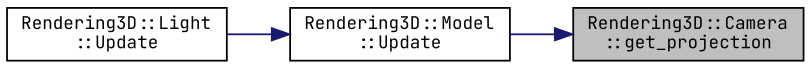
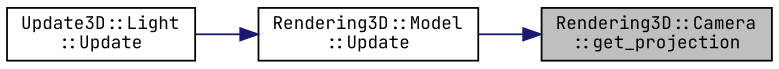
(117, 34) -> (101, 34)
